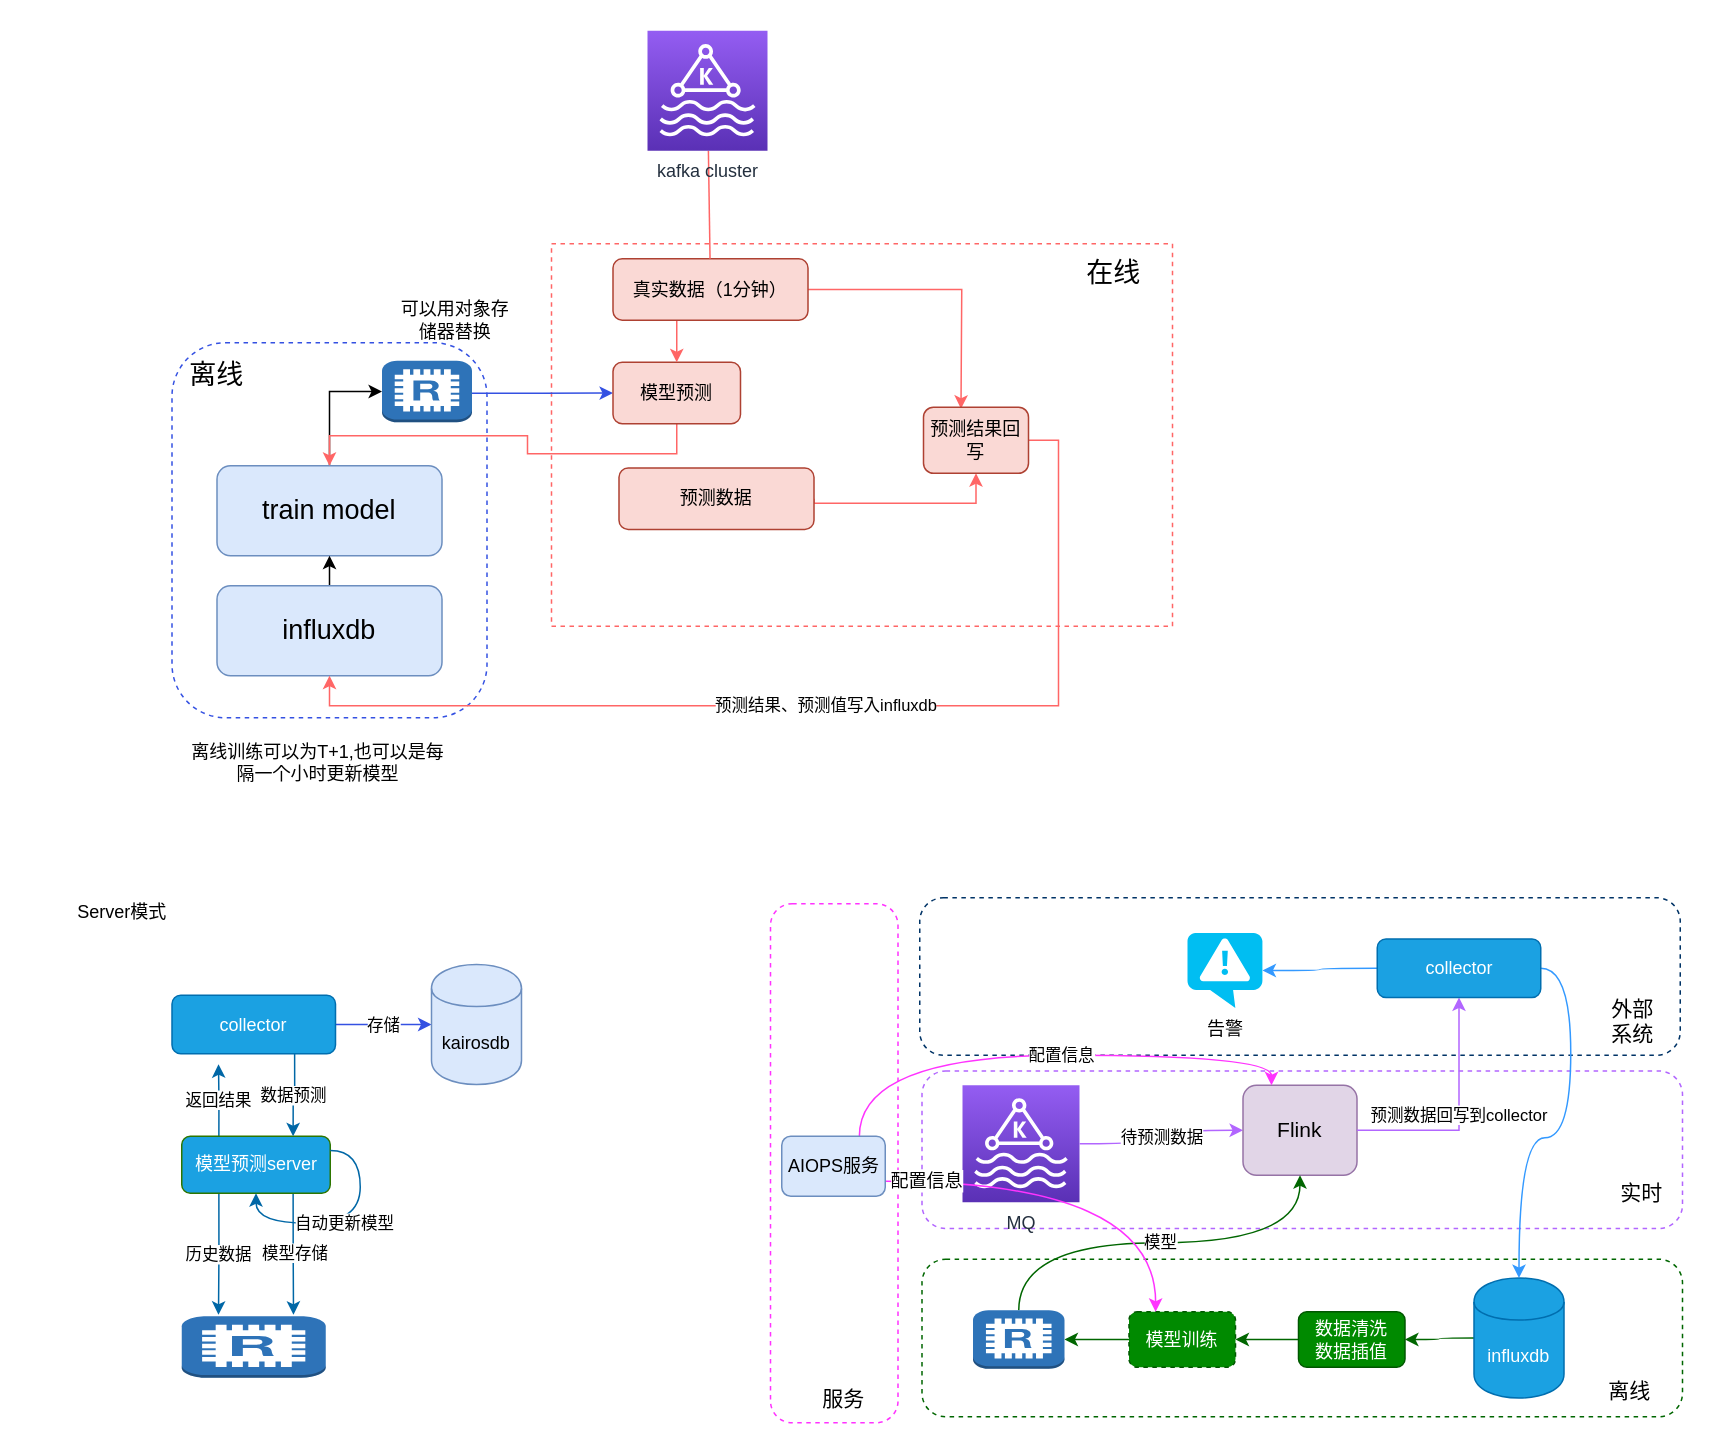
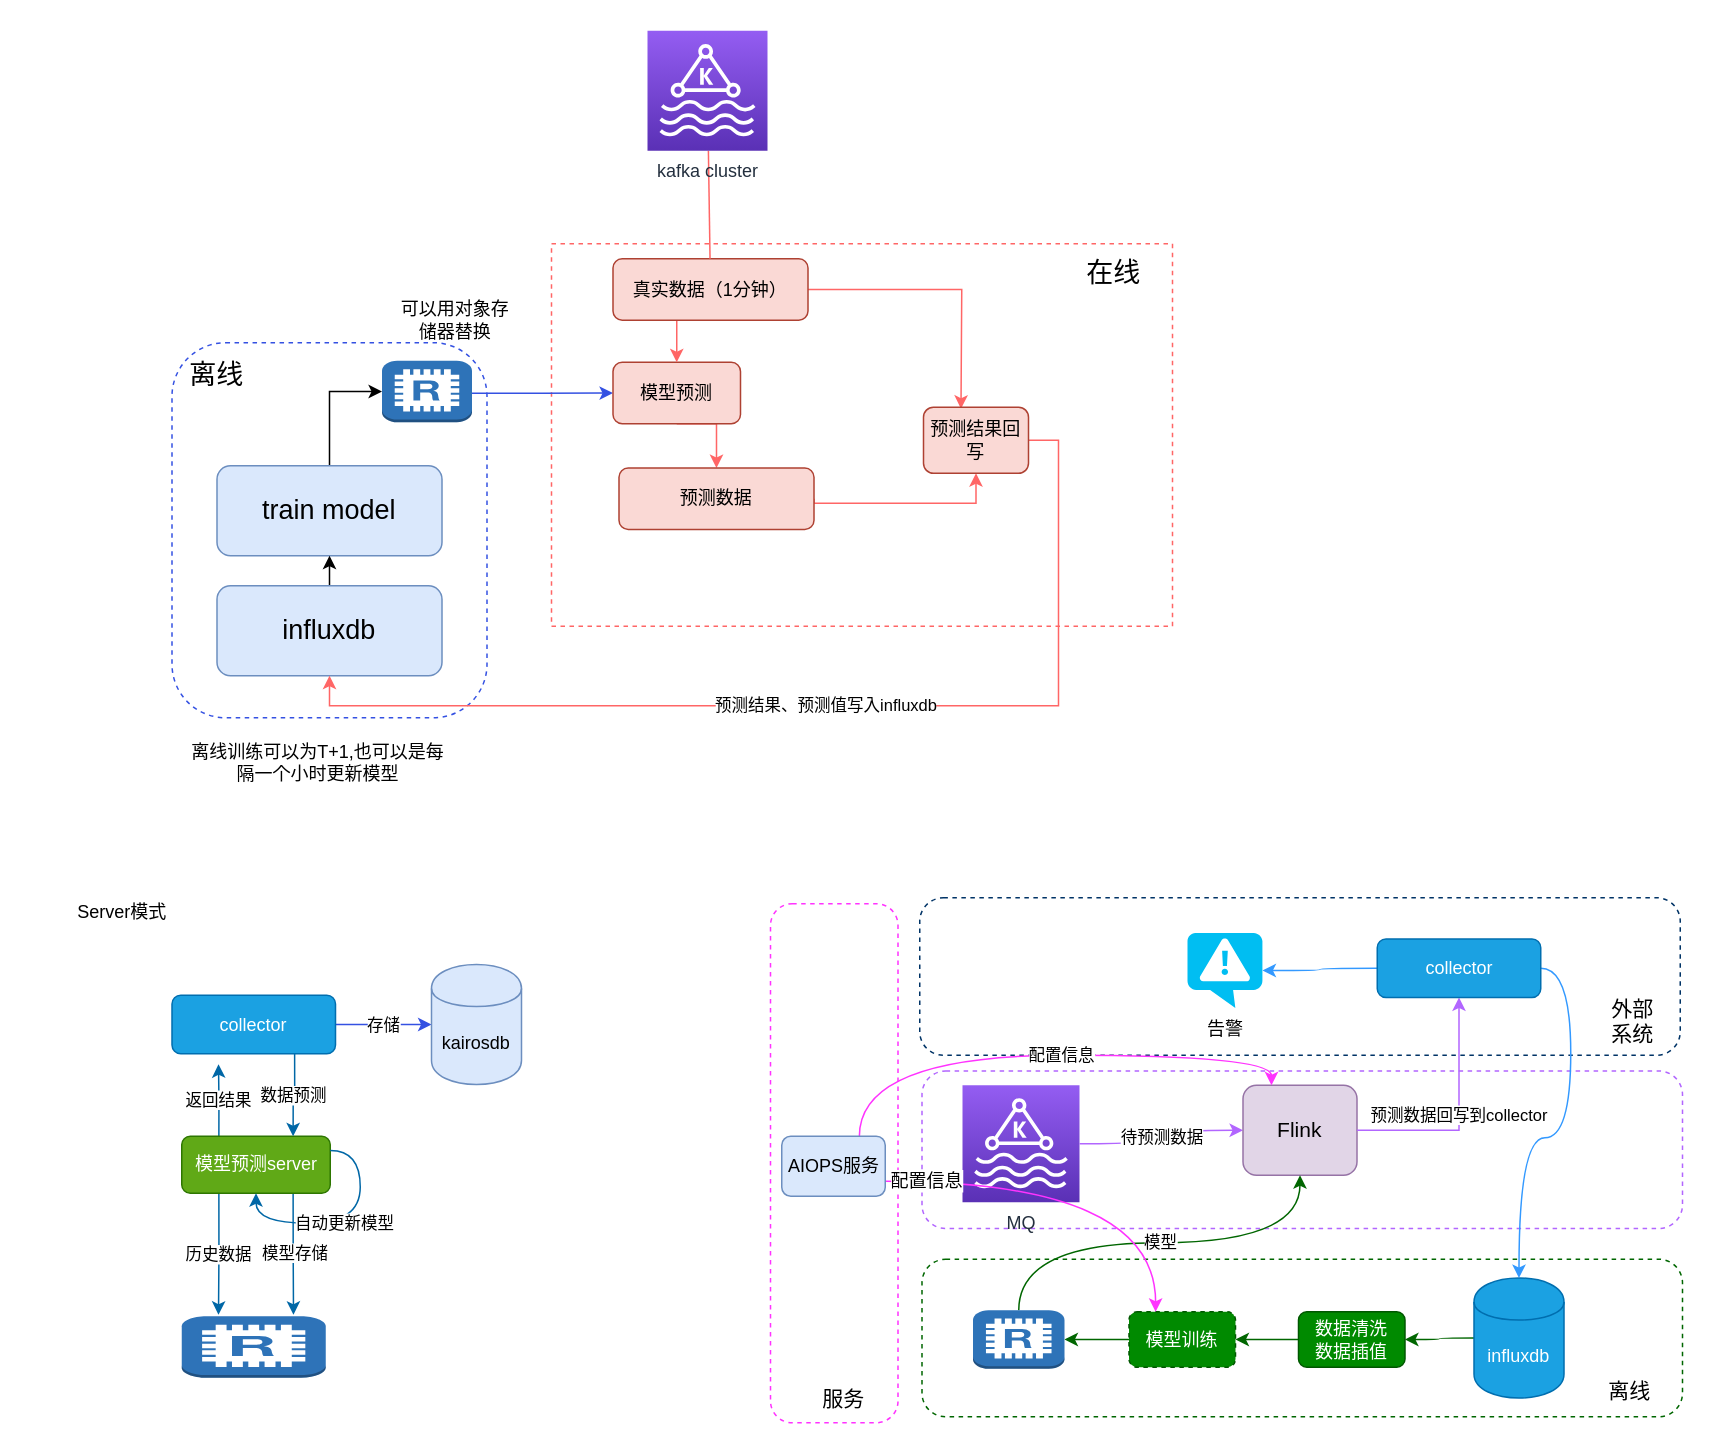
(527, 437) -> (716, 440)
(256, 1165) -> (256, 1165)
(1642, 1193) -> none
